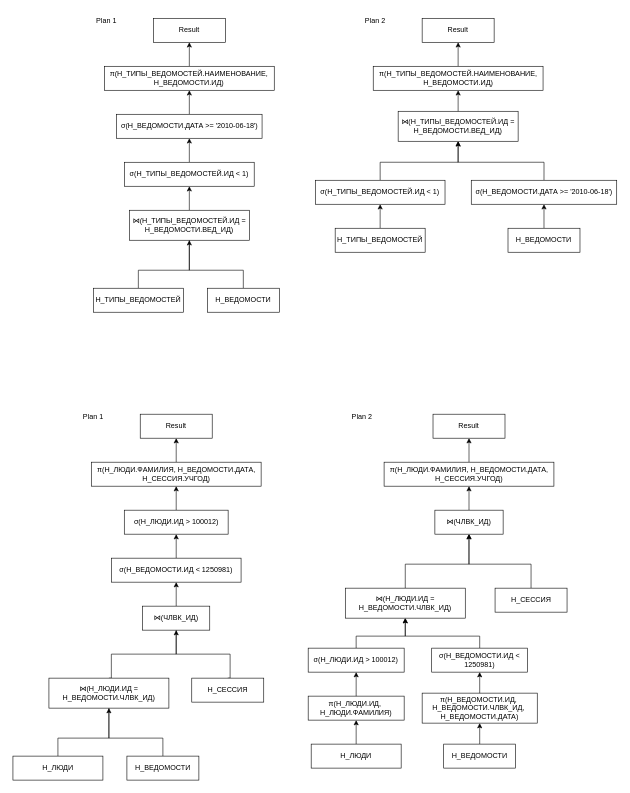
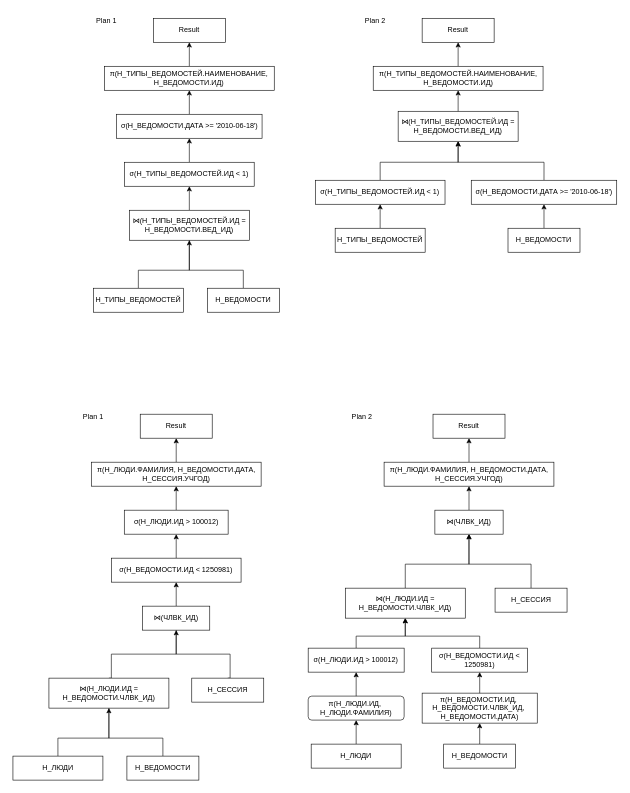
(356, 708) -> (356, 708)
